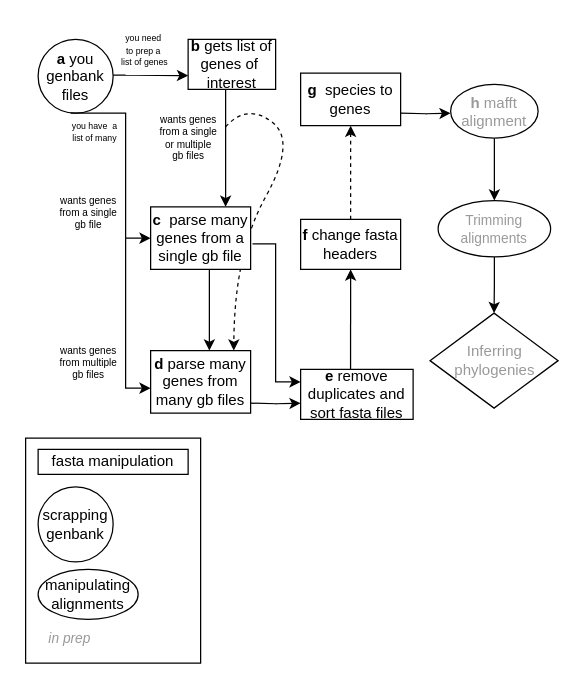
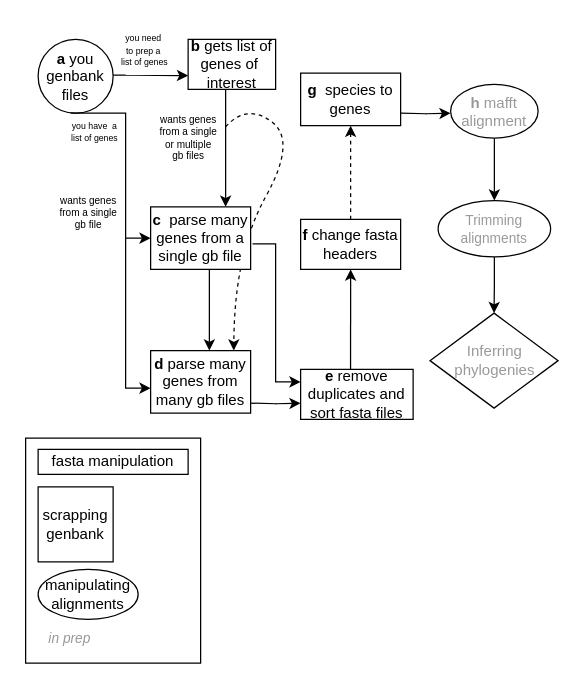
(95, 132) -> (95, 132)
(88, 363) -> none
(76, 524) -> (76, 524)
